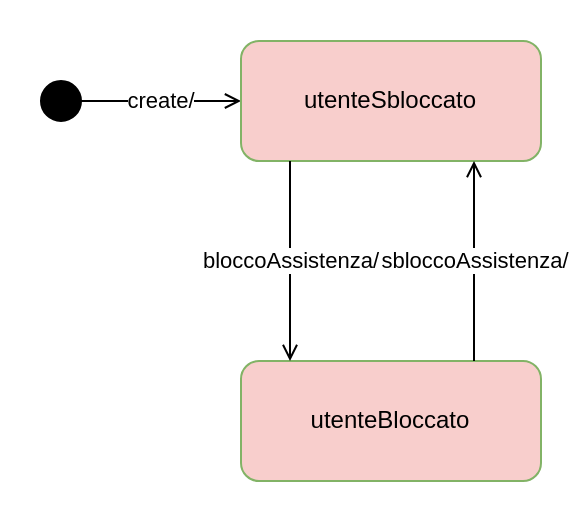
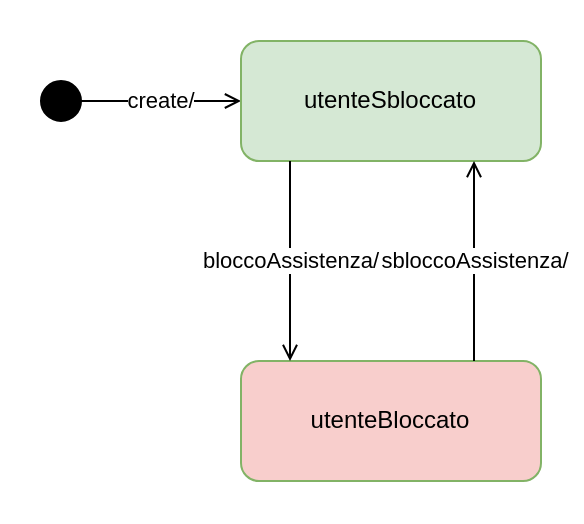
(391, 101) -> (391, 101)
